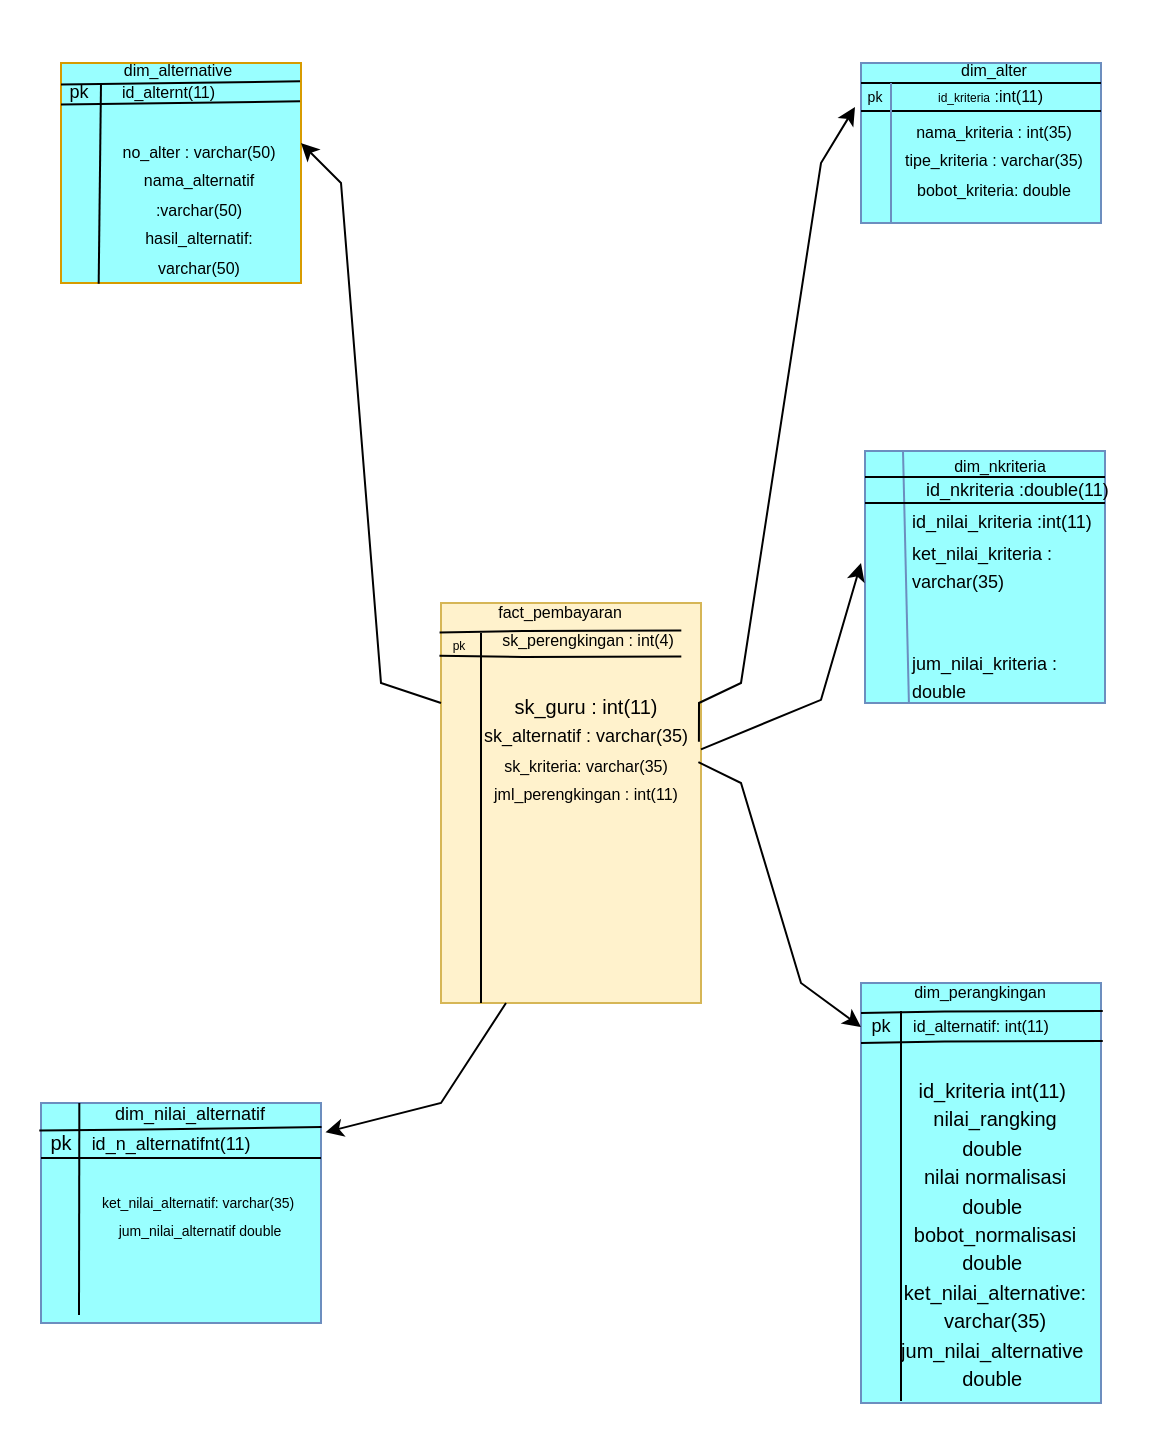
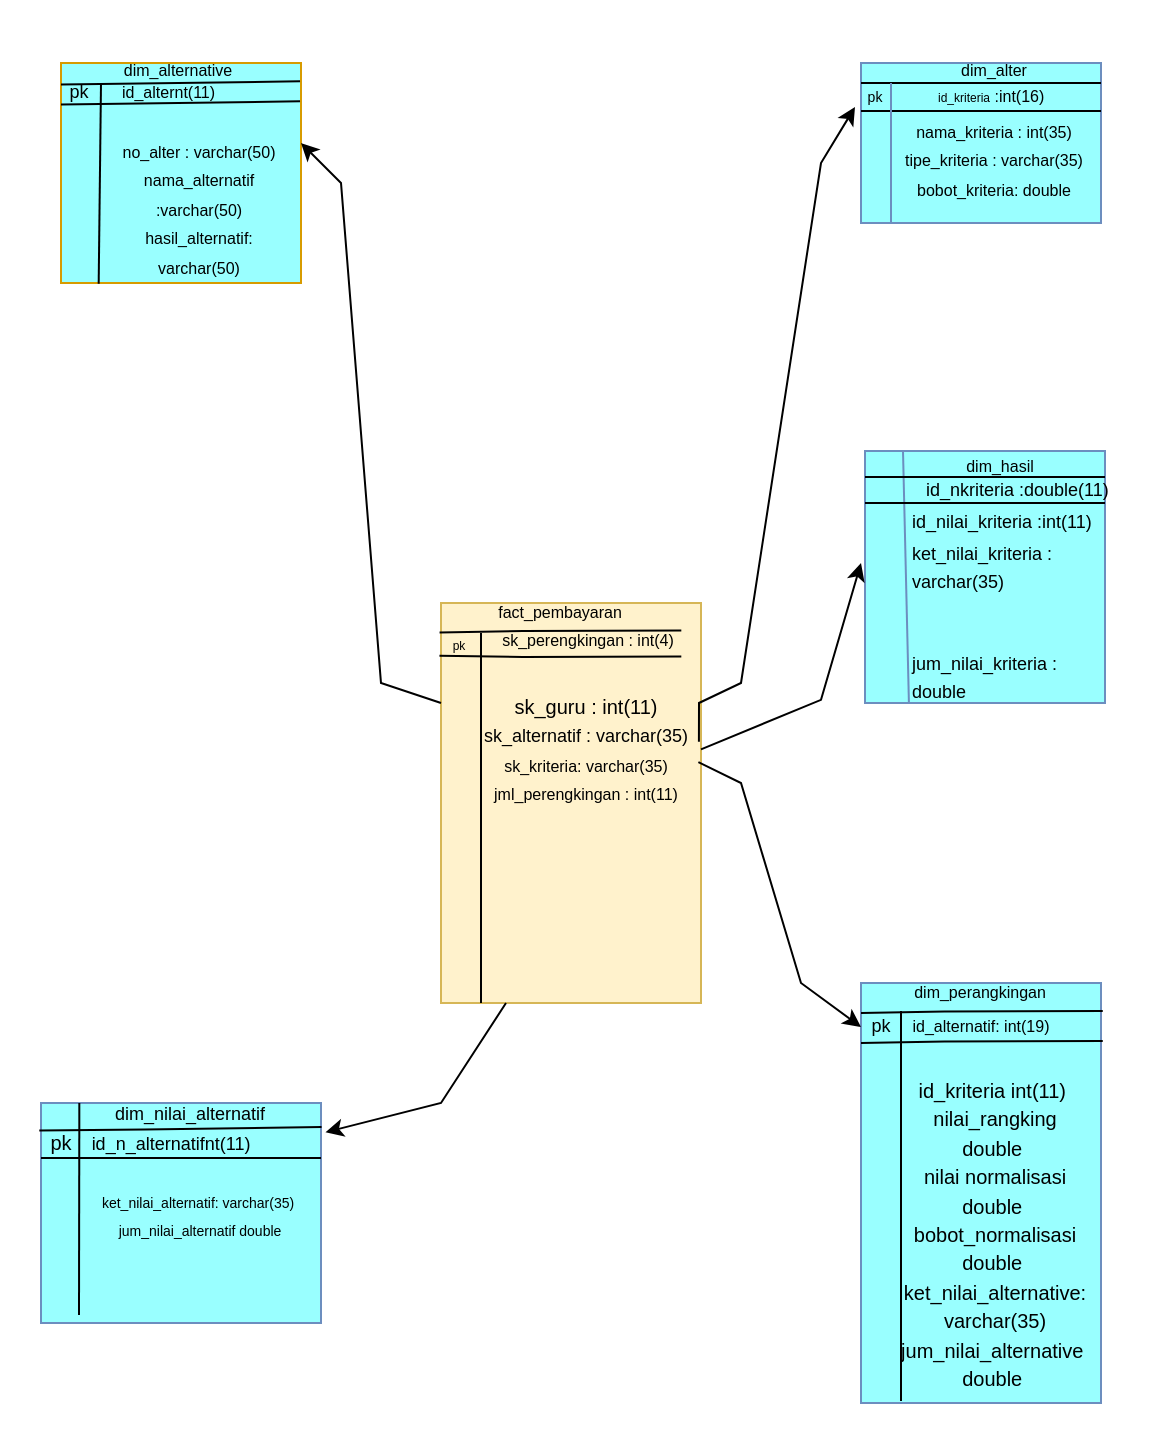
(997, 110) -> (997, 110)
(1001, 480) -> (1001, 465)
(982, 1040) -> (982, 1040)
